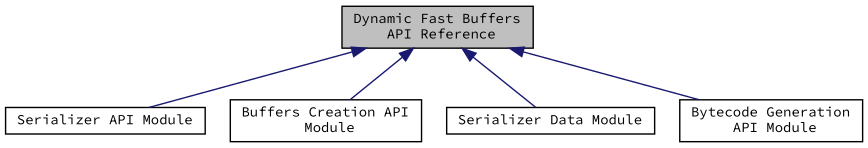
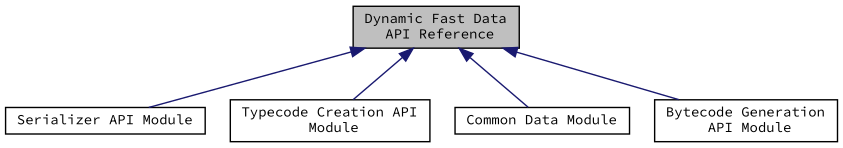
(438, 27) -> (436, 27)
(326, 121) -> (330, 121)
(551, 121) -> (542, 121)
